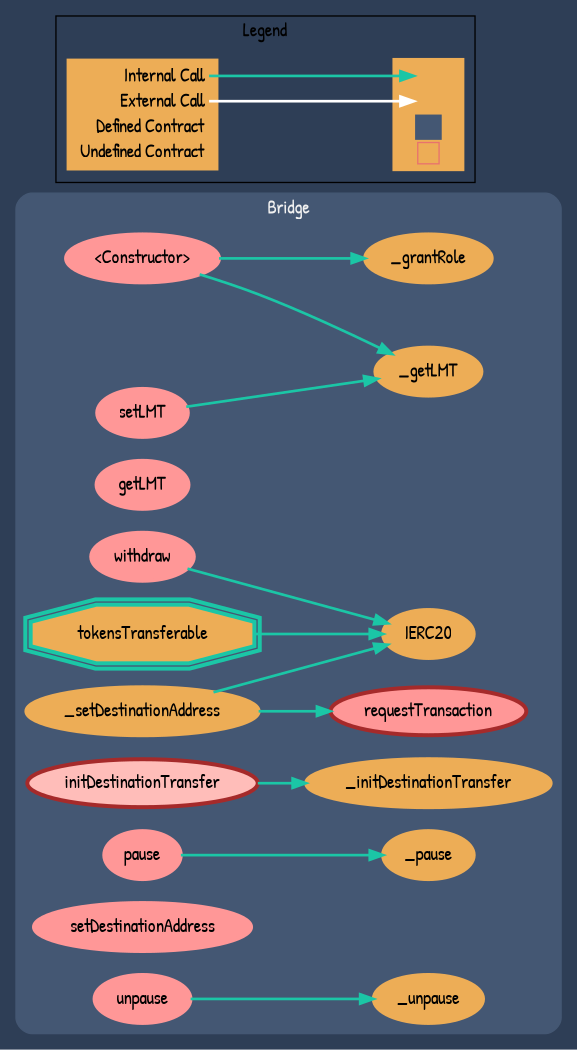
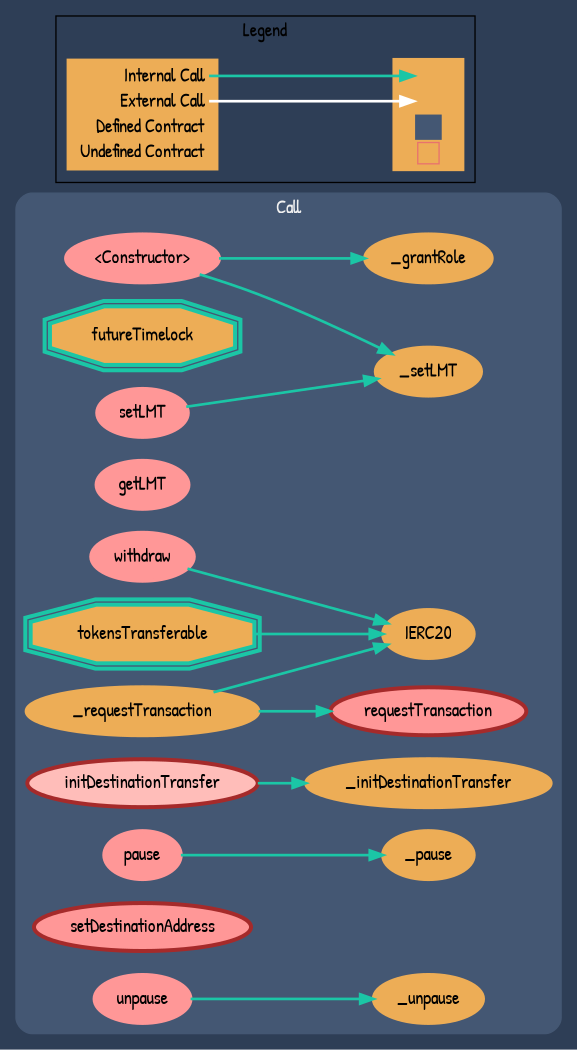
(289, 208) -> (289, 208)
none -> (143, 336)
(428, 372) -> (428, 372)
(143, 711) -> (143, 711)
(143, 927) -> (143, 927)
